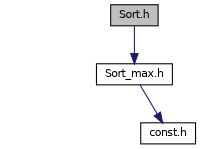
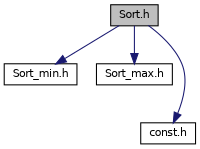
none -> (41, 74)
(149, 99) -> (182, 63)
